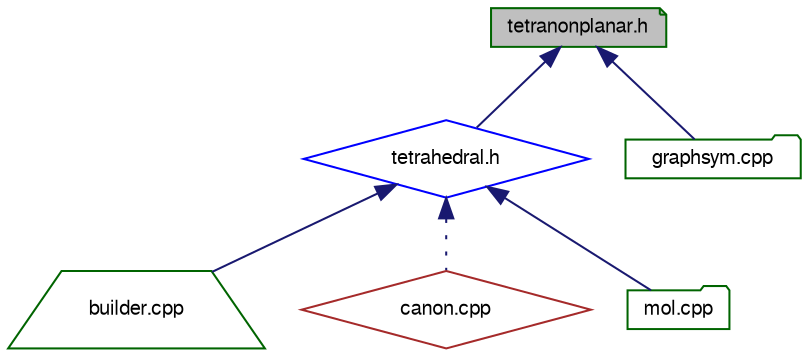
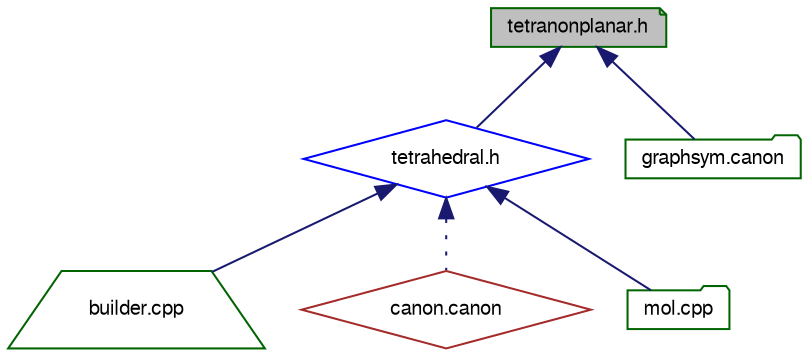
(713, 159) -> (713, 159)
(446, 310) -> (446, 310)
